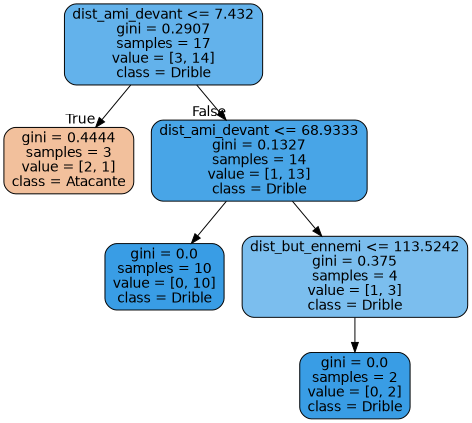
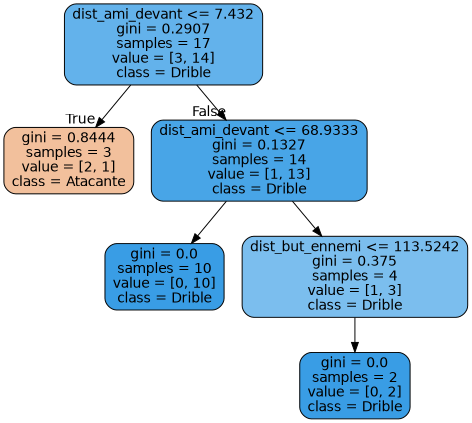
(69, 161) -> (69, 161)
